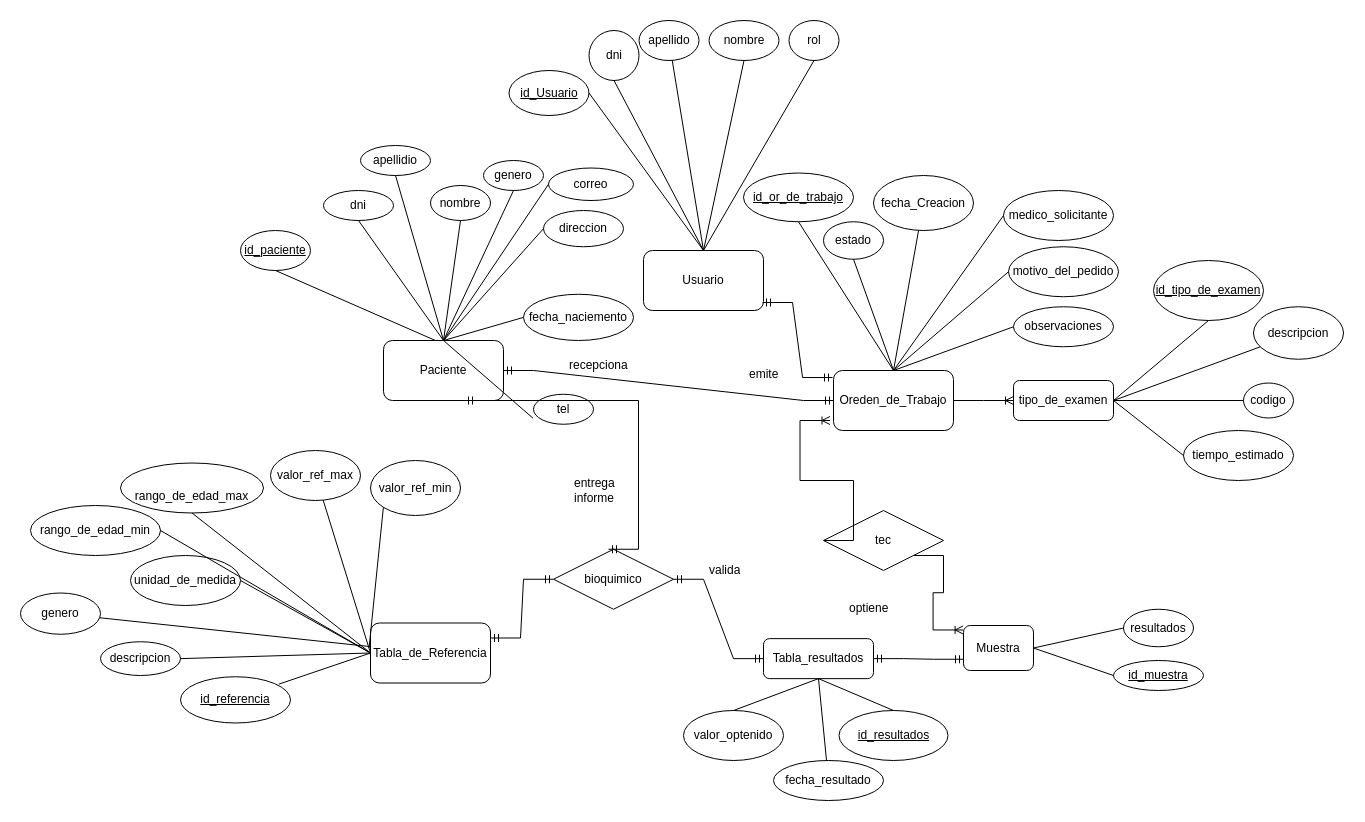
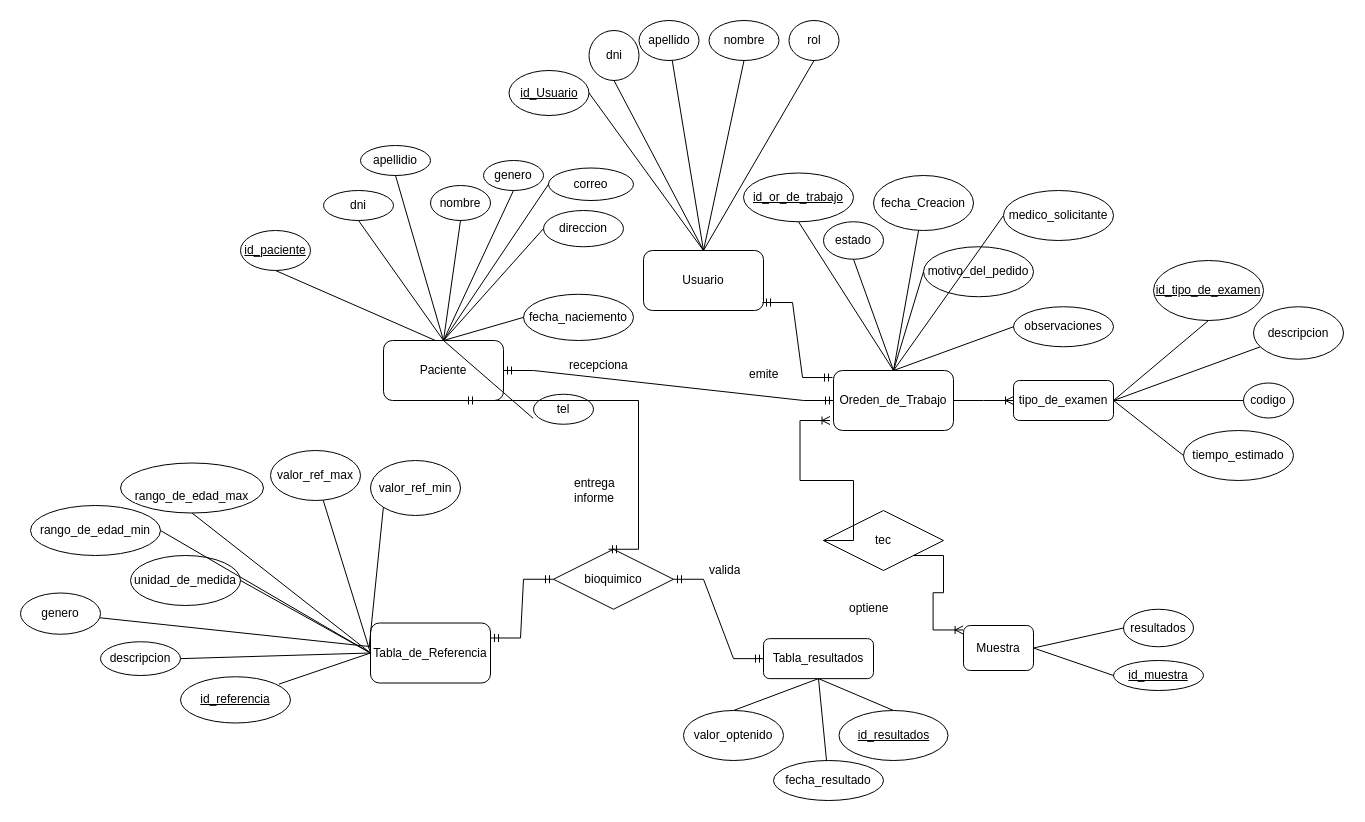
(1064, 272) -> (979, 272)
(919, 659) -> none
